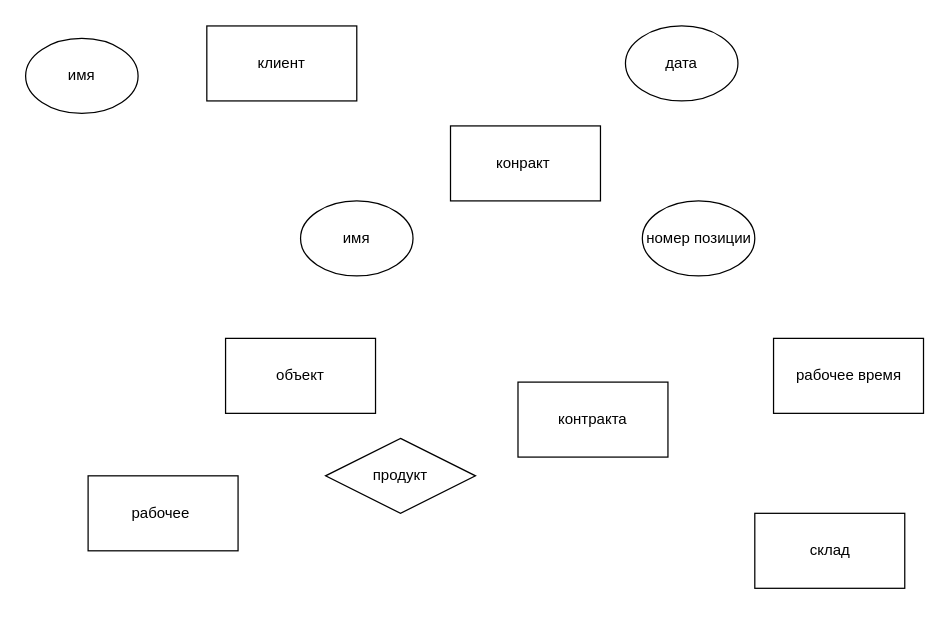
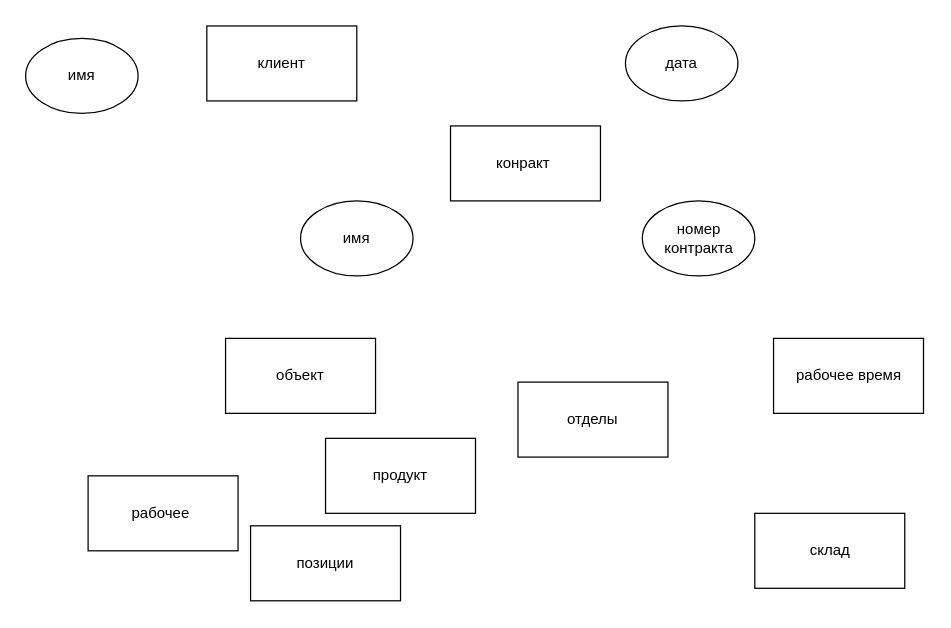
(699, 238) -> (699, 238)
(593, 419) -> (593, 419)
(401, 476) -> (401, 476)
none -> (326, 563)
